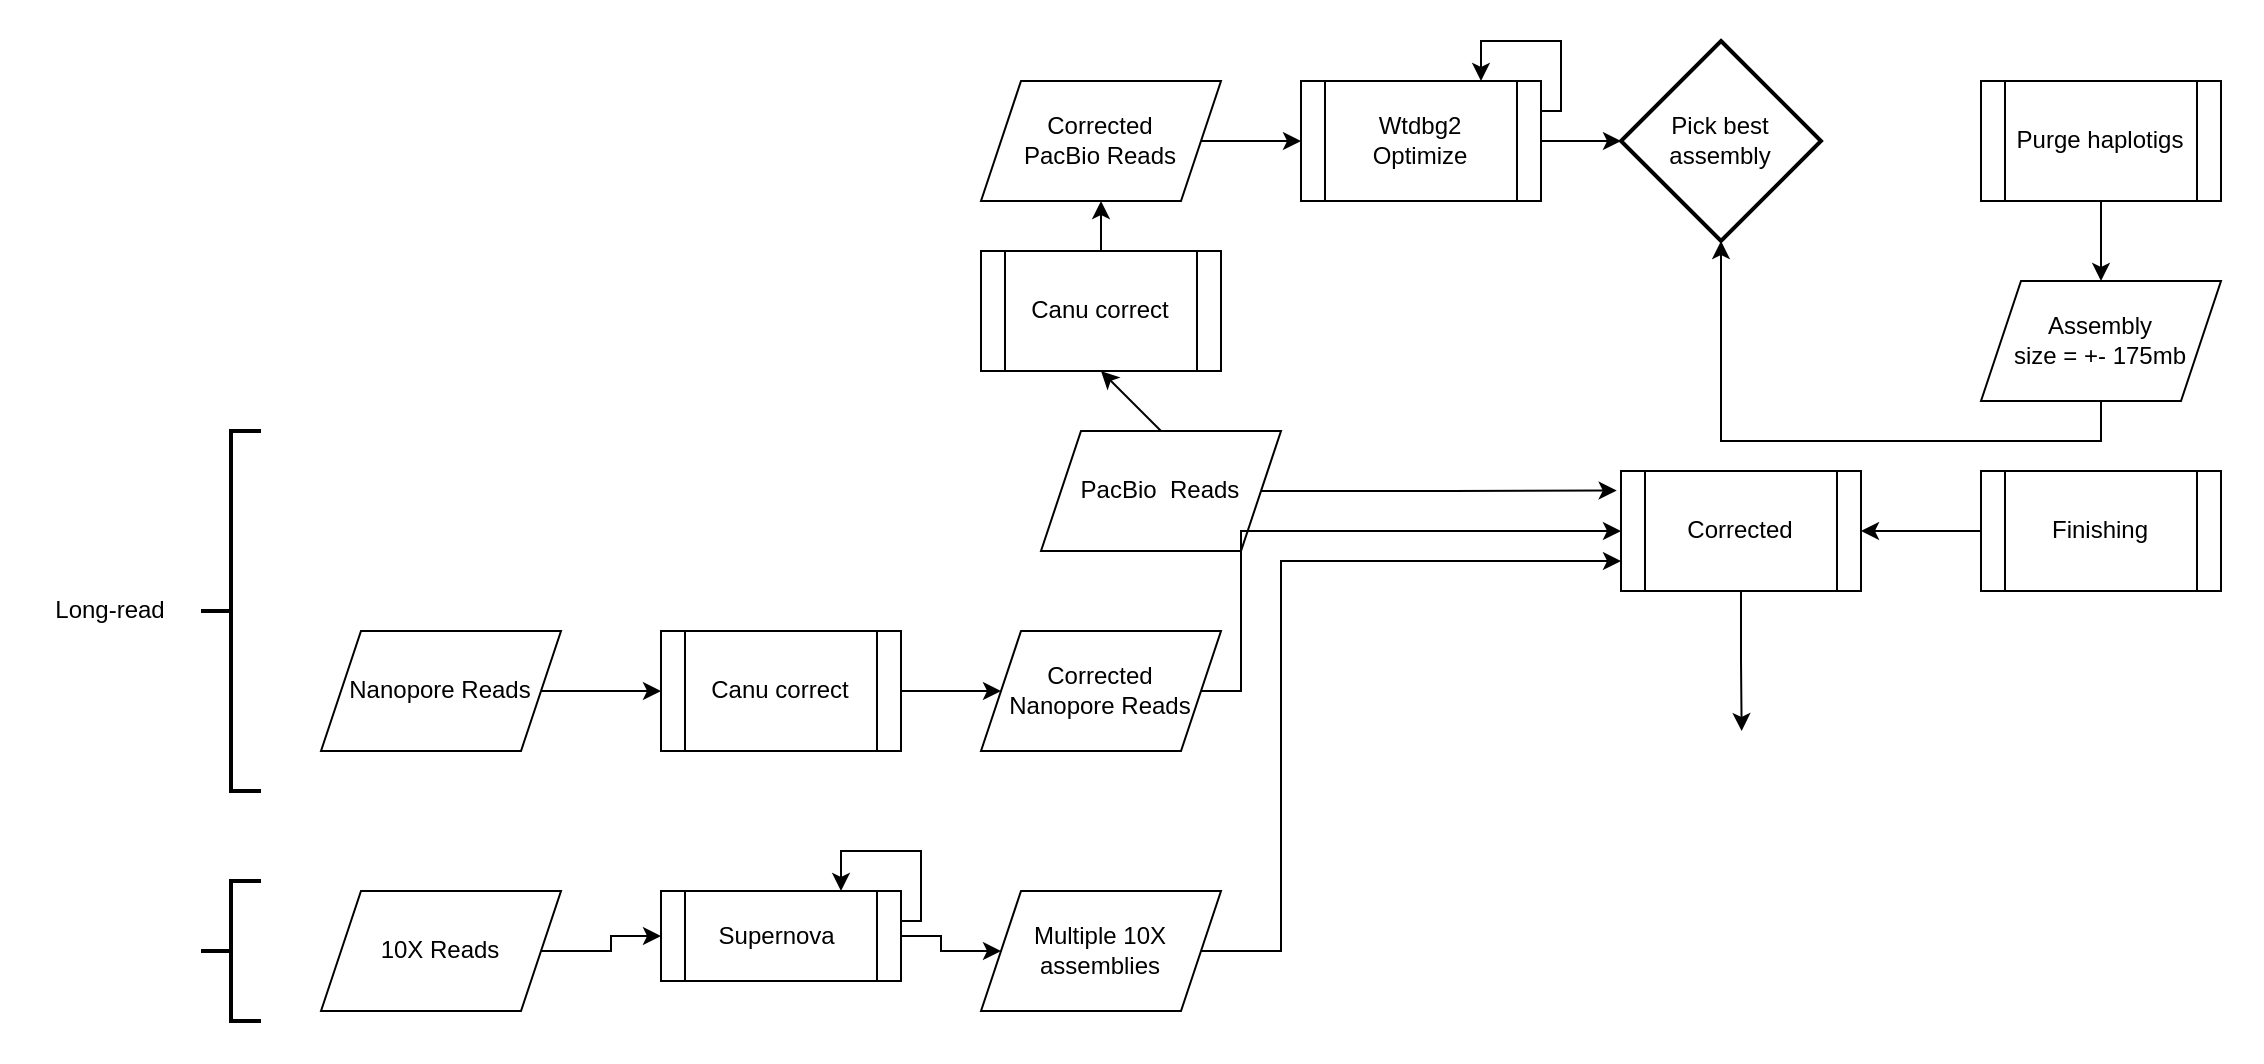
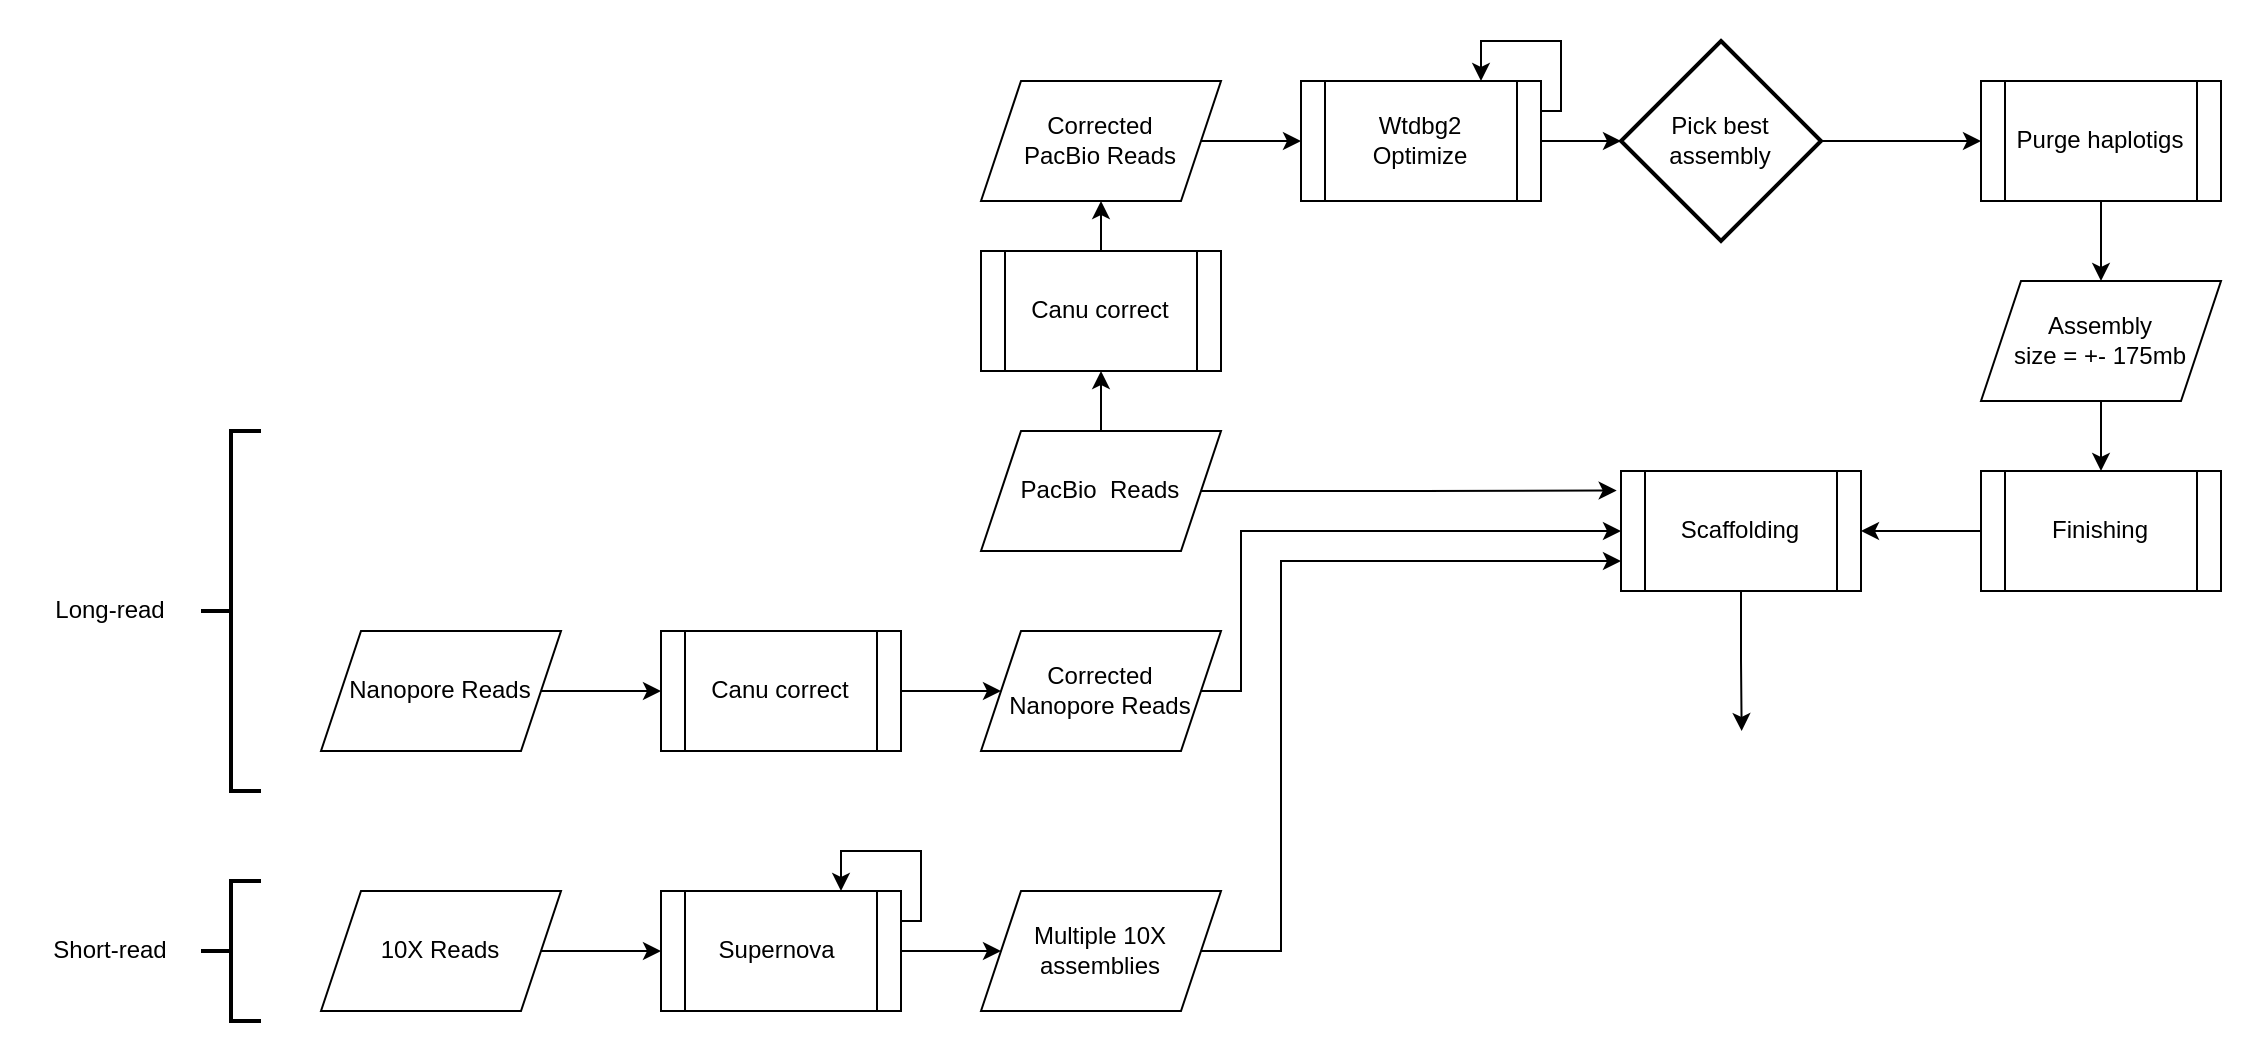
none -> (1894, 141)
(1819, 441) -> (2101, 448)
(1161, 491) -> (1101, 491)
(1741, 531) -> (1741, 531)
(781, 936) -> (781, 951)
none -> (111, 951)
